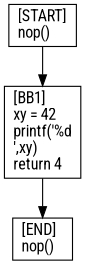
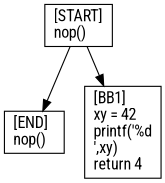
(43, 192) -> (59, 74)
